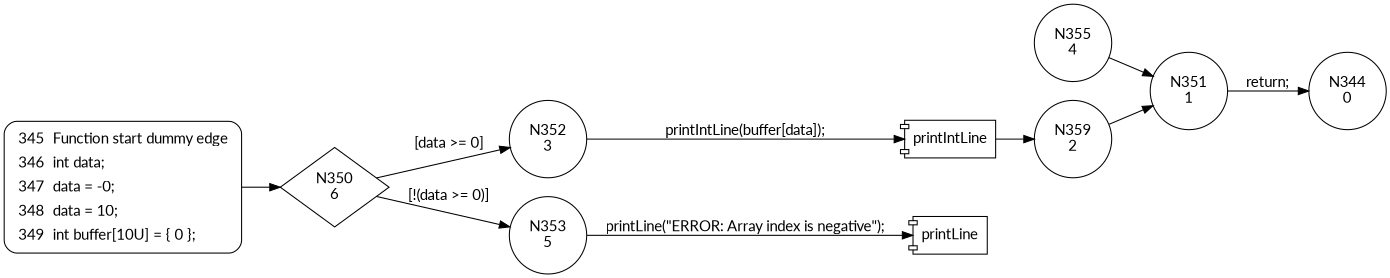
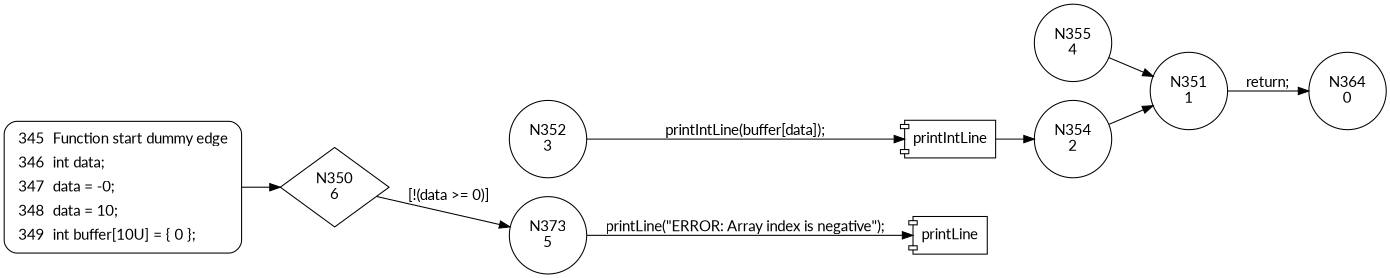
(1348, 91) -> (1348, 91)
(1073, 139) -> (1073, 139)
(438, 164) -> none
(548, 235) -> (548, 235)
